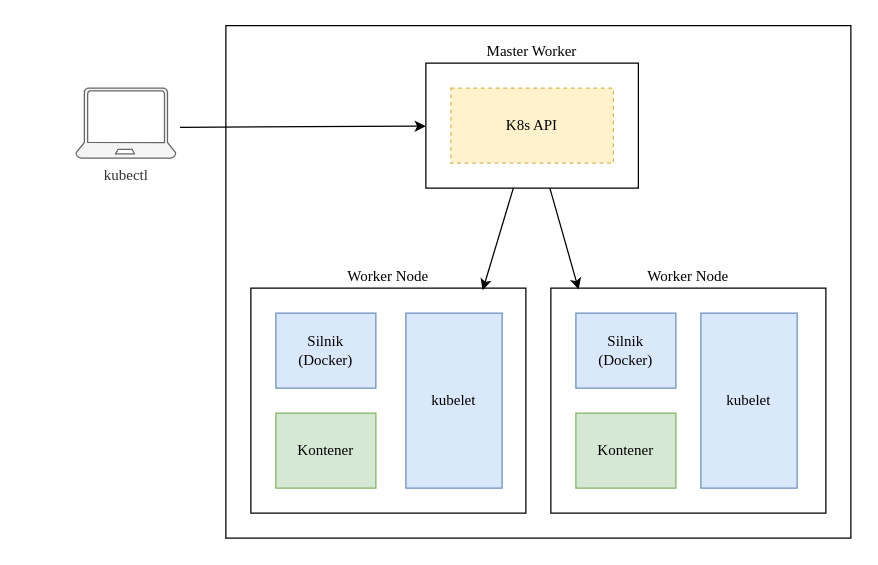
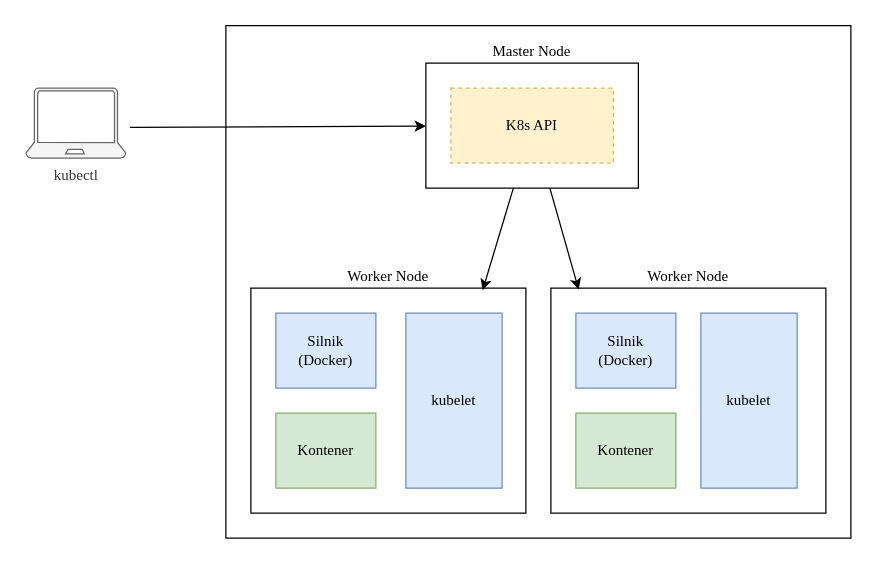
(532, 50) -> (532, 50)
(126, 123) -> (76, 123)
